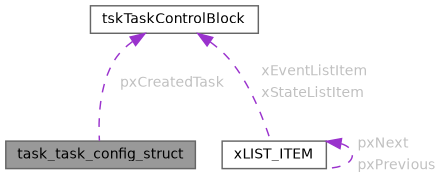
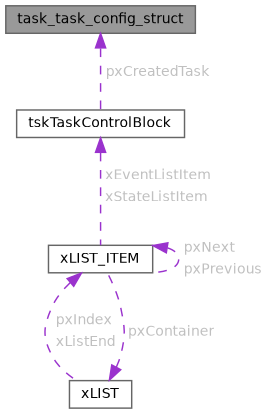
(104, 86) -> (101, 79)
none -> (101, 394)
